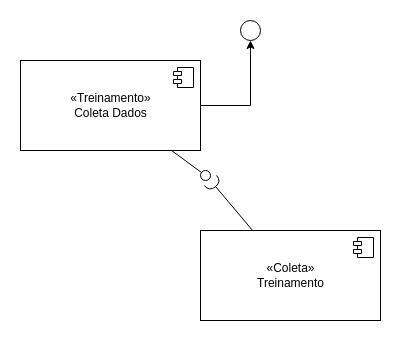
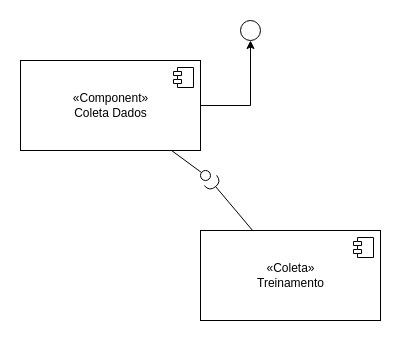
(111, 106) -> (111, 106)
